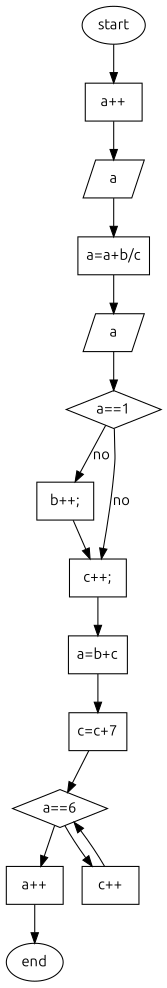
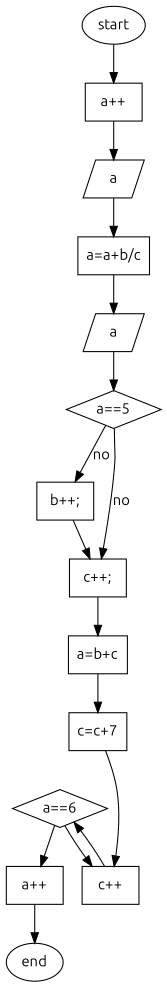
(114, 410) -> (114, 410)
(81, 767) -> (118, 803)
